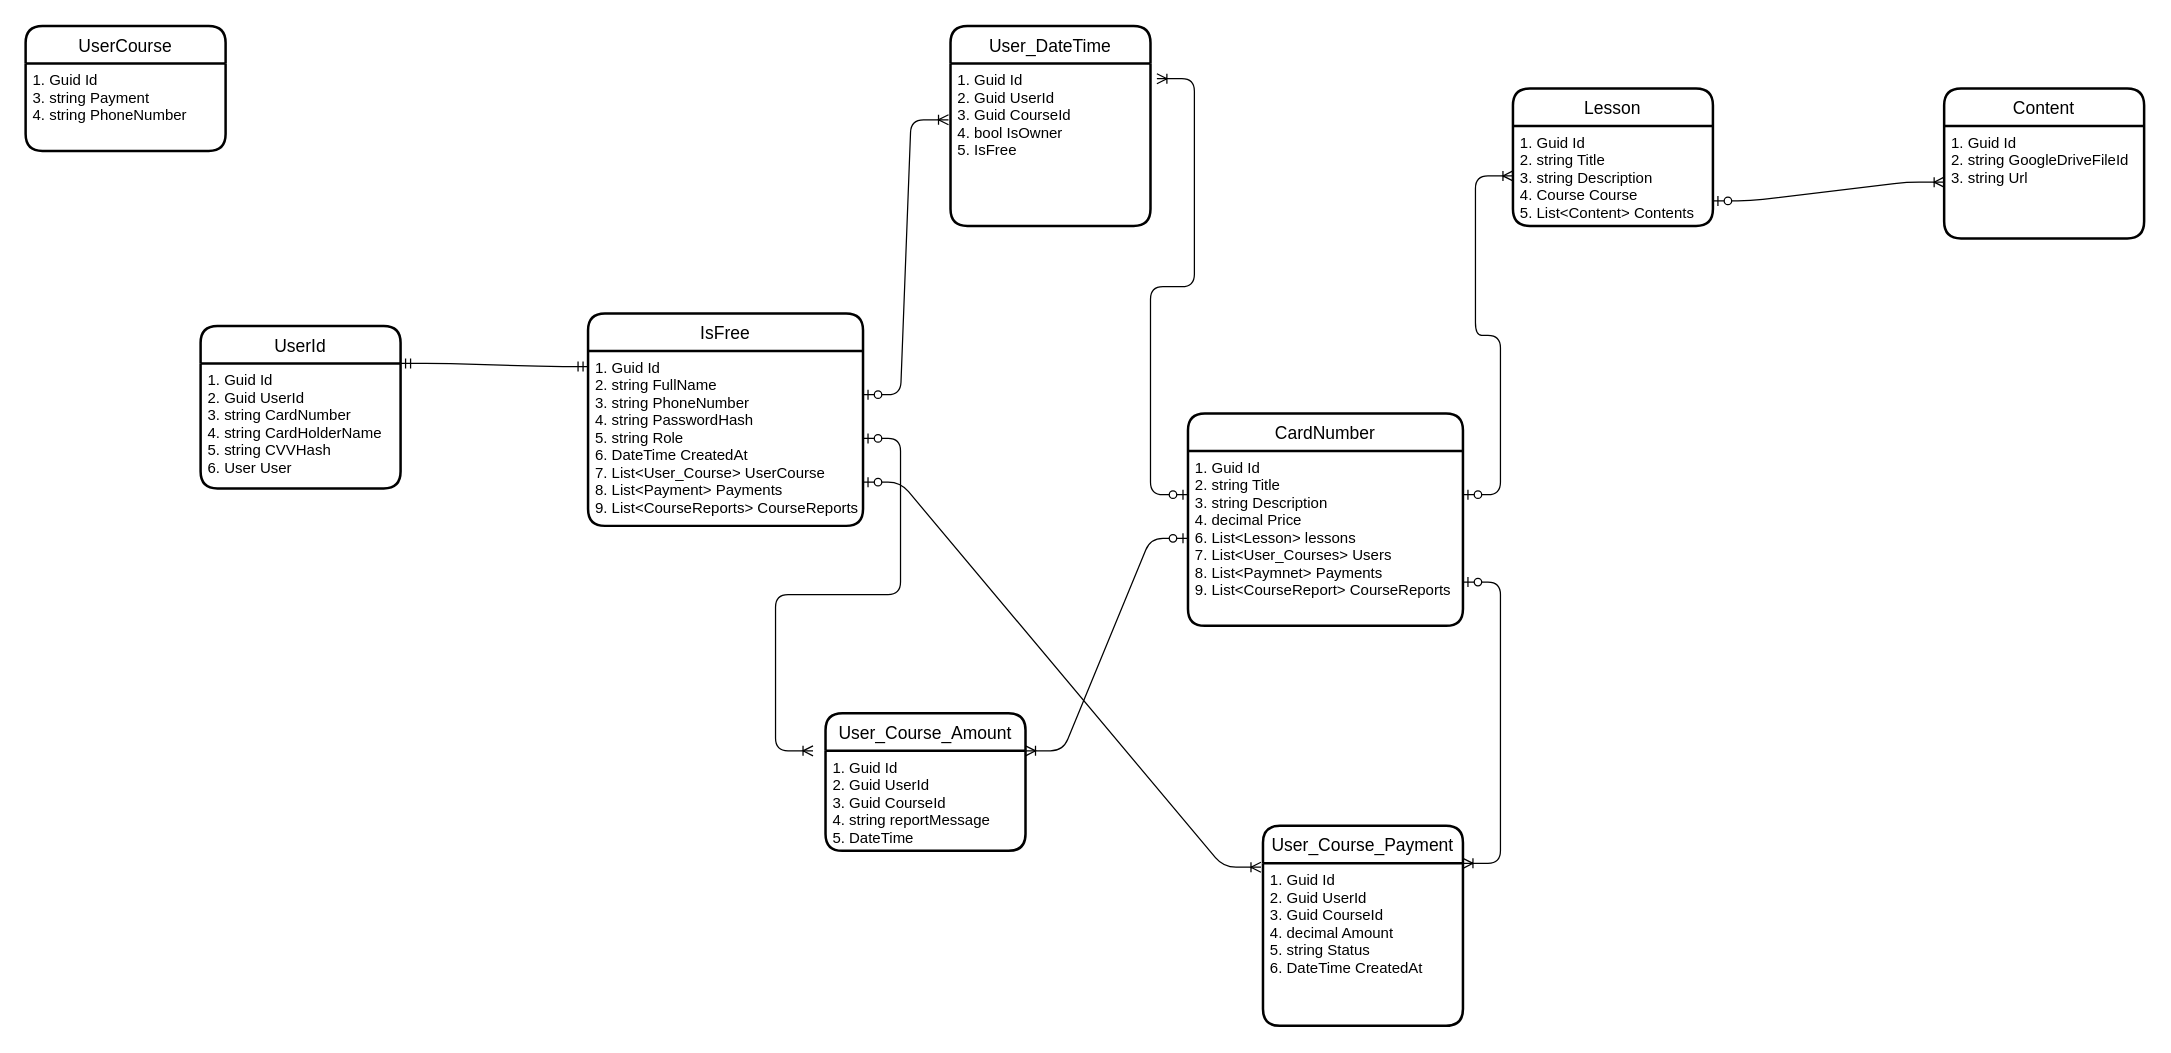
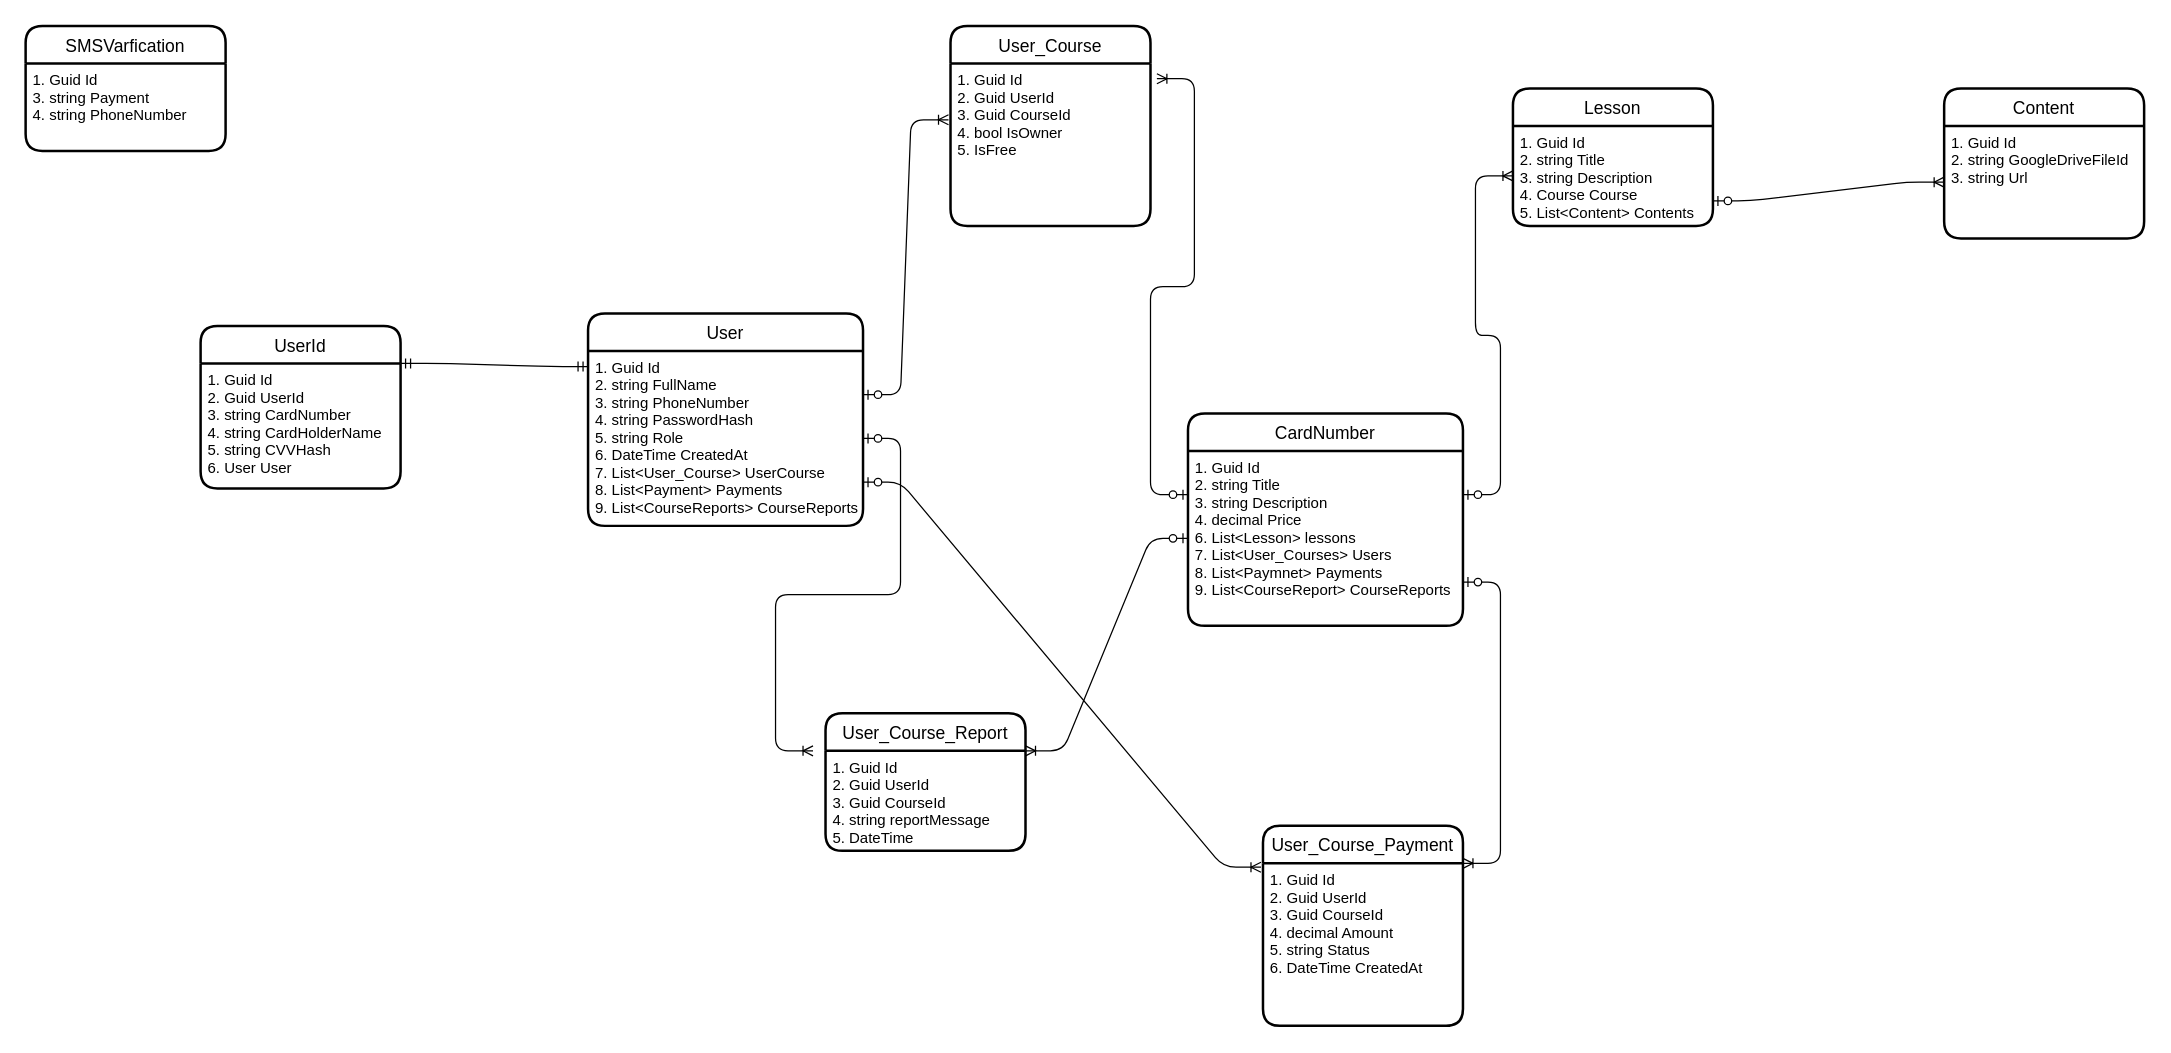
(125, 45) -> (125, 45)
(1050, 45) -> (1050, 45)
(725, 333) -> (725, 333)
(925, 733) -> (925, 733)
